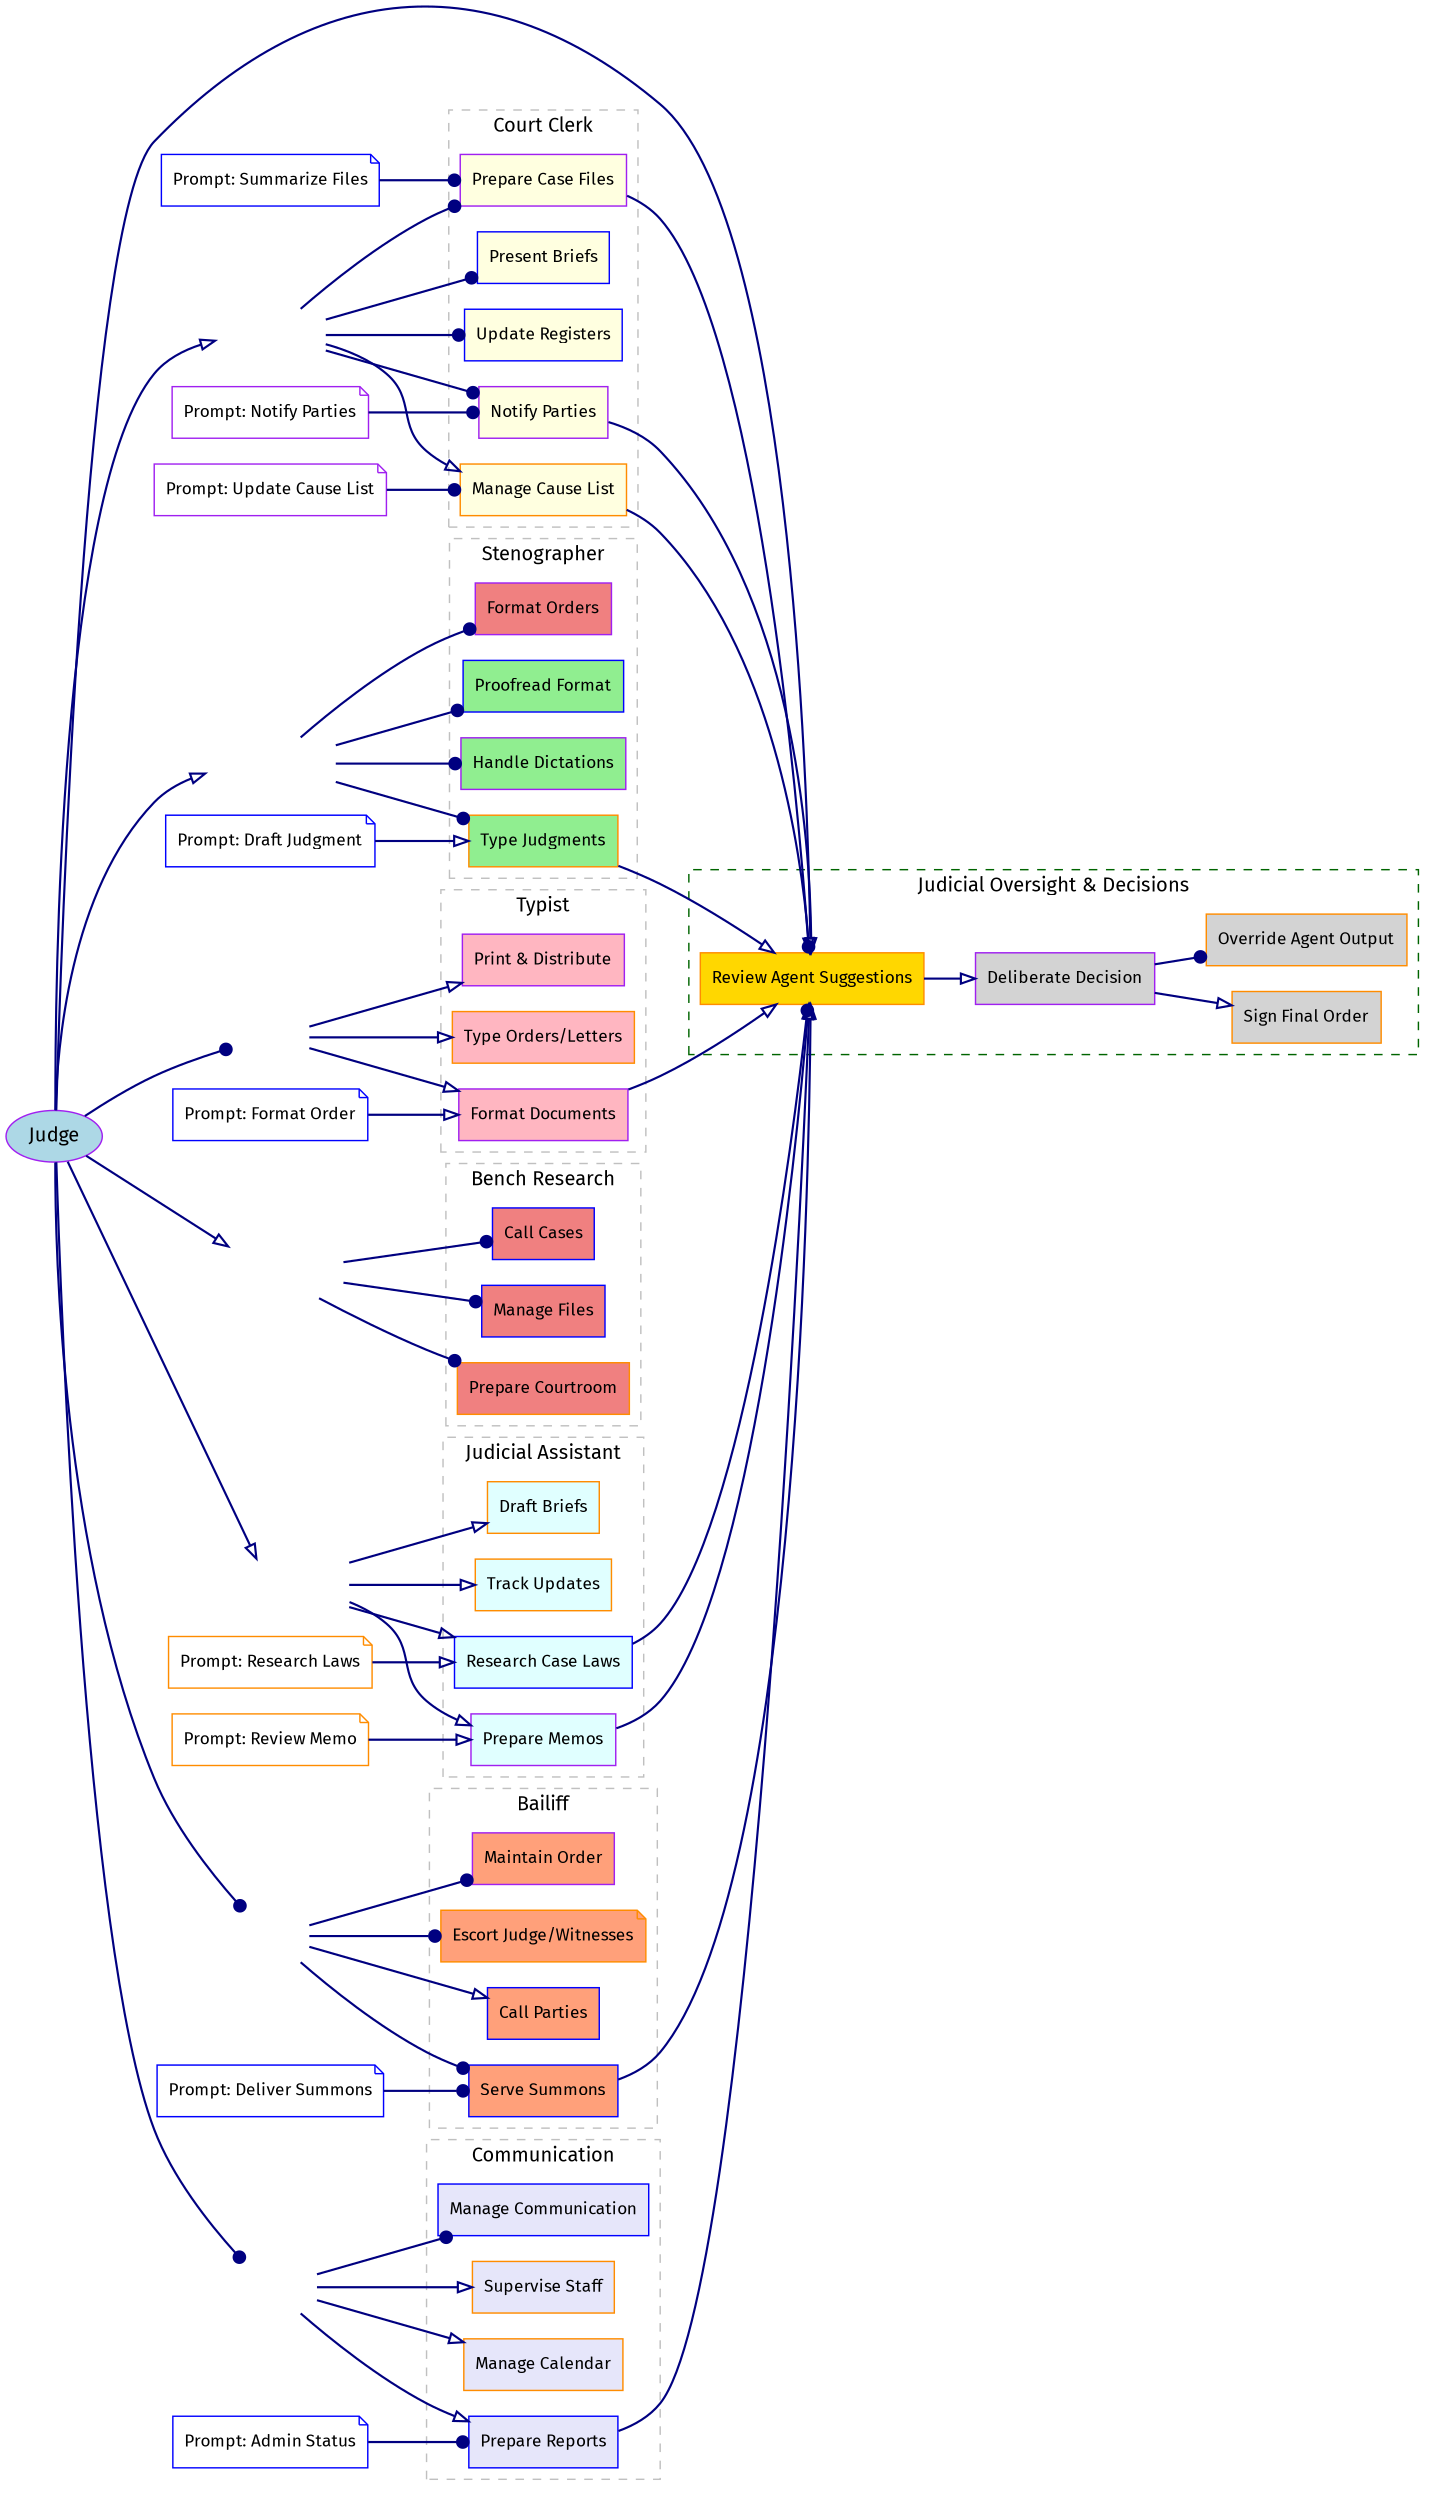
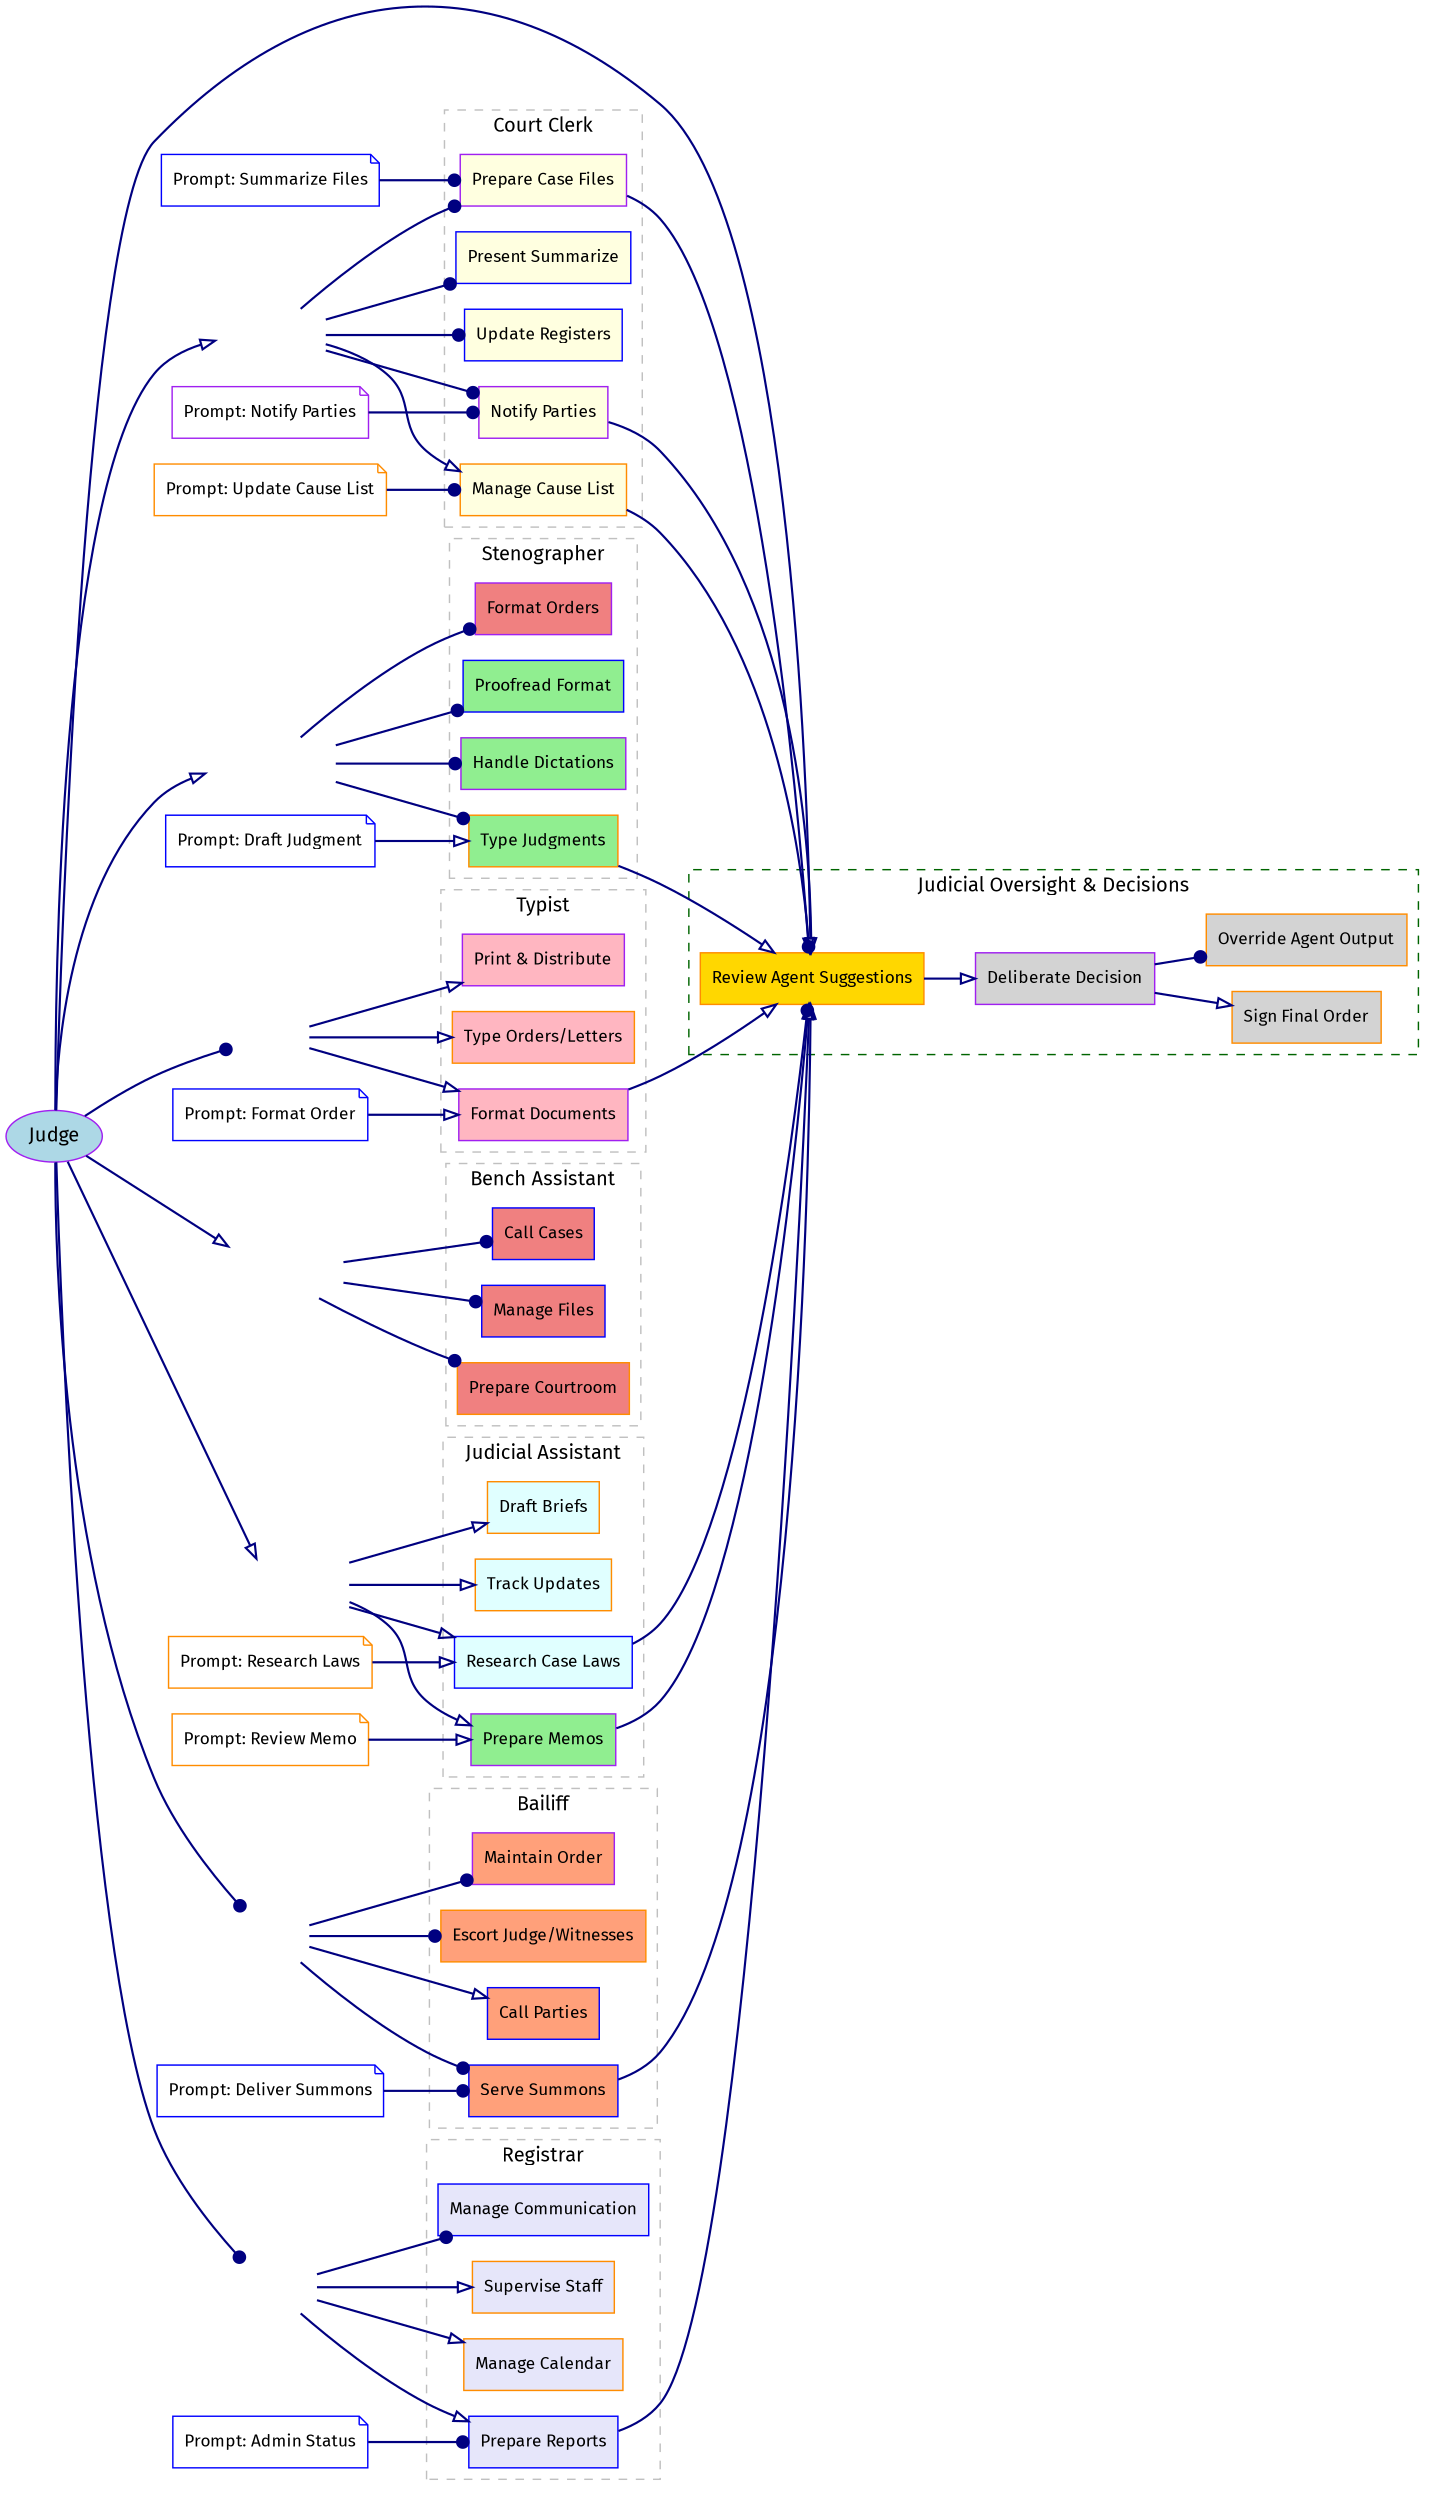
(543, 258) -> (543, 258)
(270, 490) -> (270, 490)
(543, 1180) -> (543, 1180)
(543, 1740) -> (543, 1740)
(543, 1936) -> (543, 1936)
(543, 2156) -> (543, 2156)
